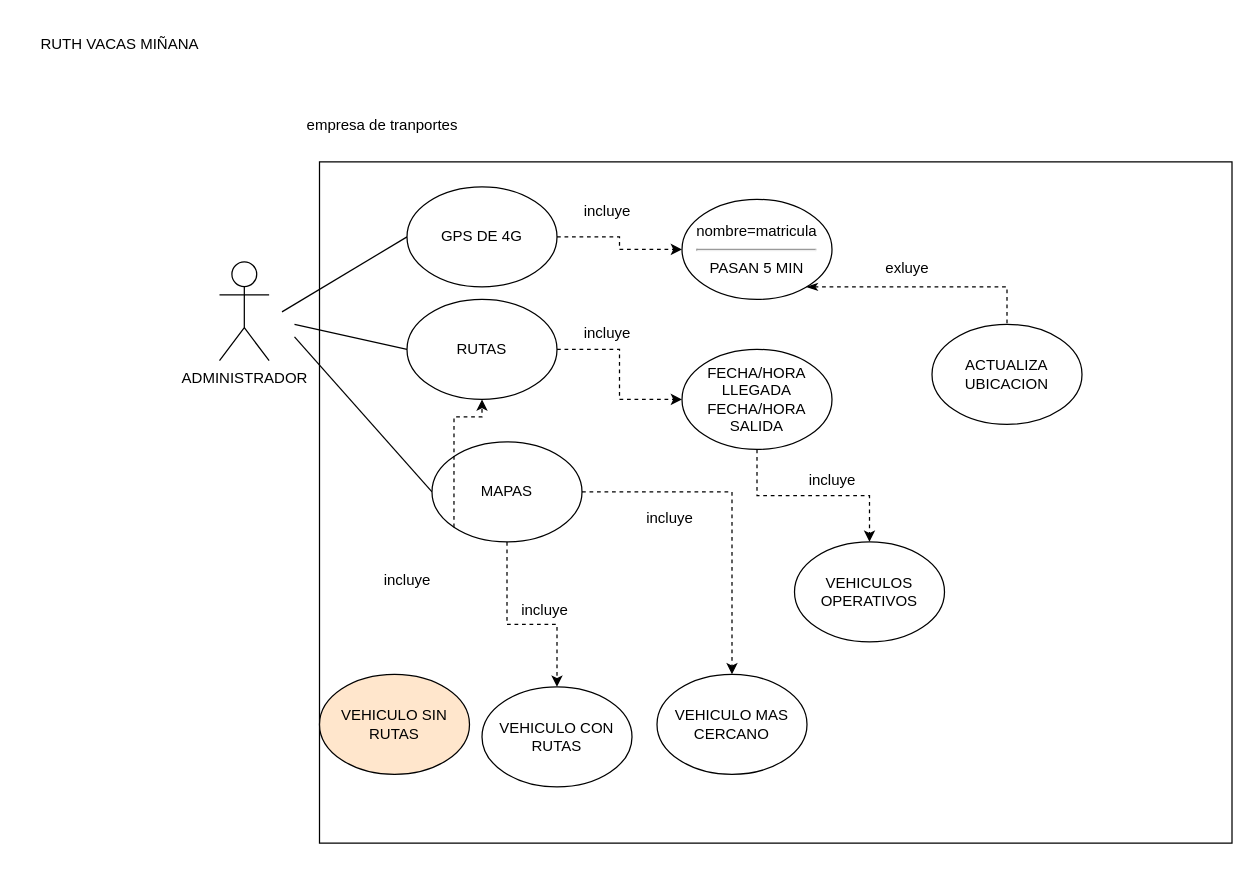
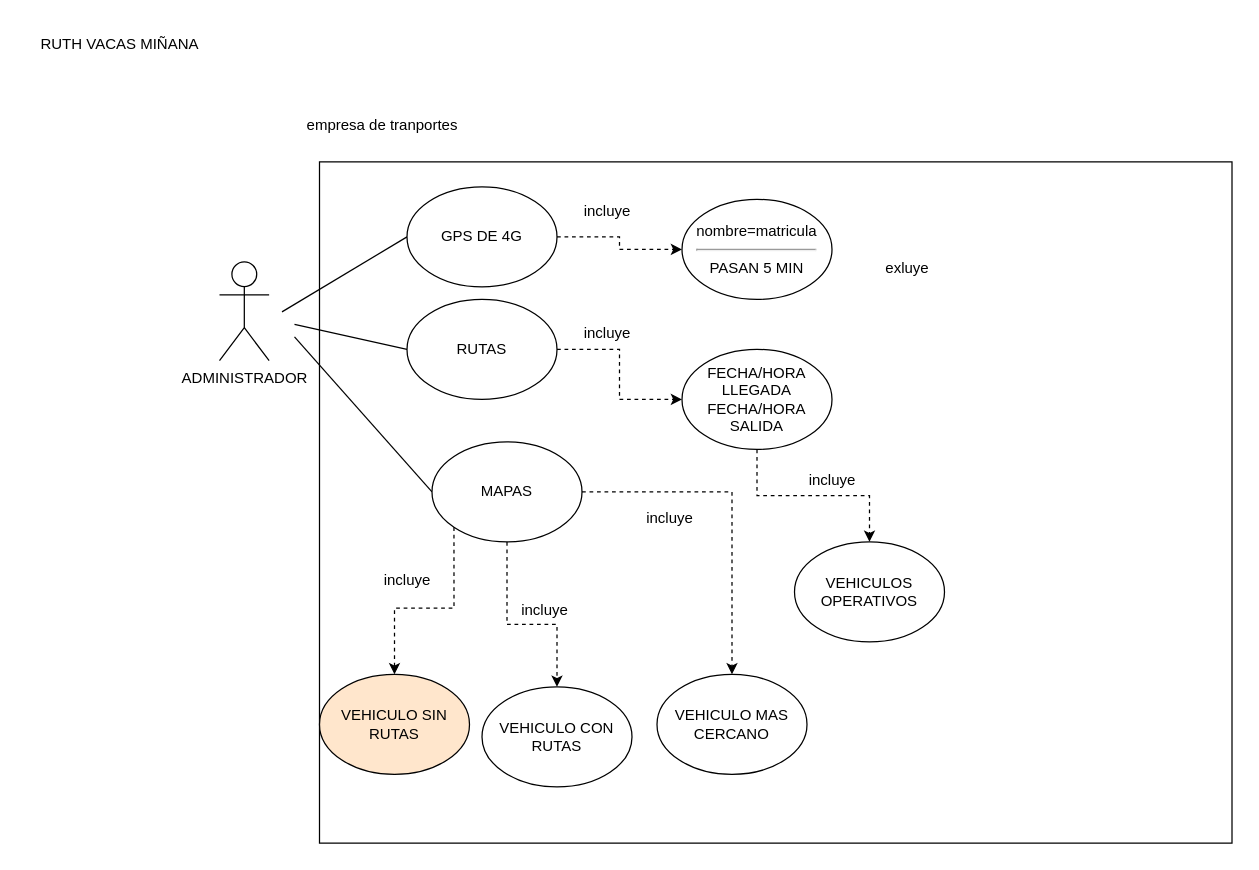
(929, 287) -> none
(1007, 374) -> none
(454, 455) -> (436, 608)
